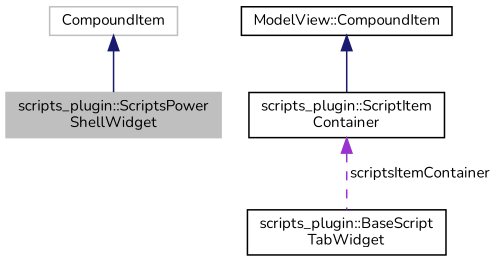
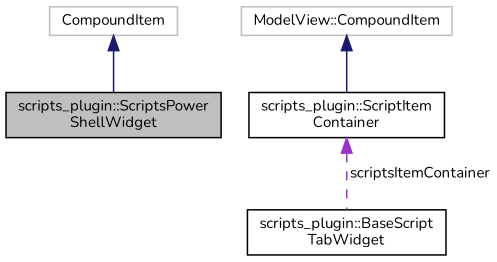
(347, 21) -> (347, 21)
(114, 115) -> (114, 115)
